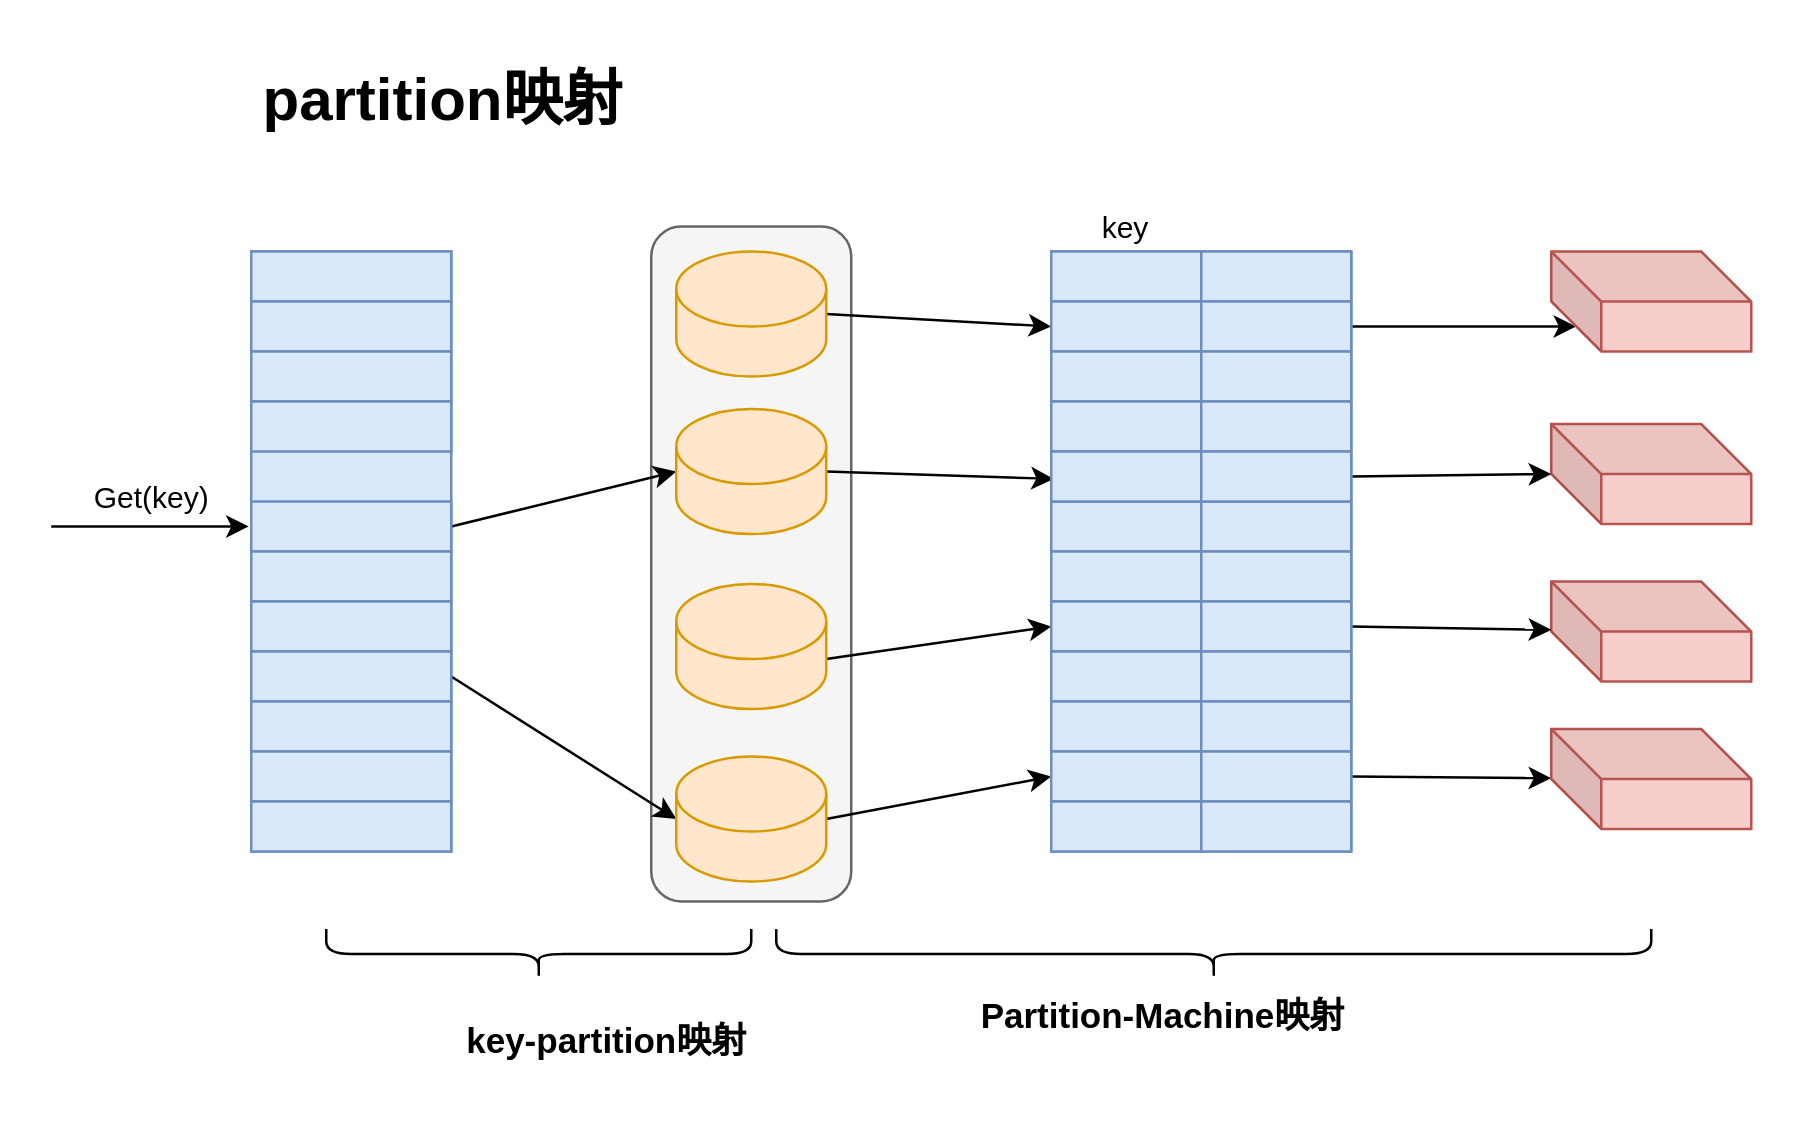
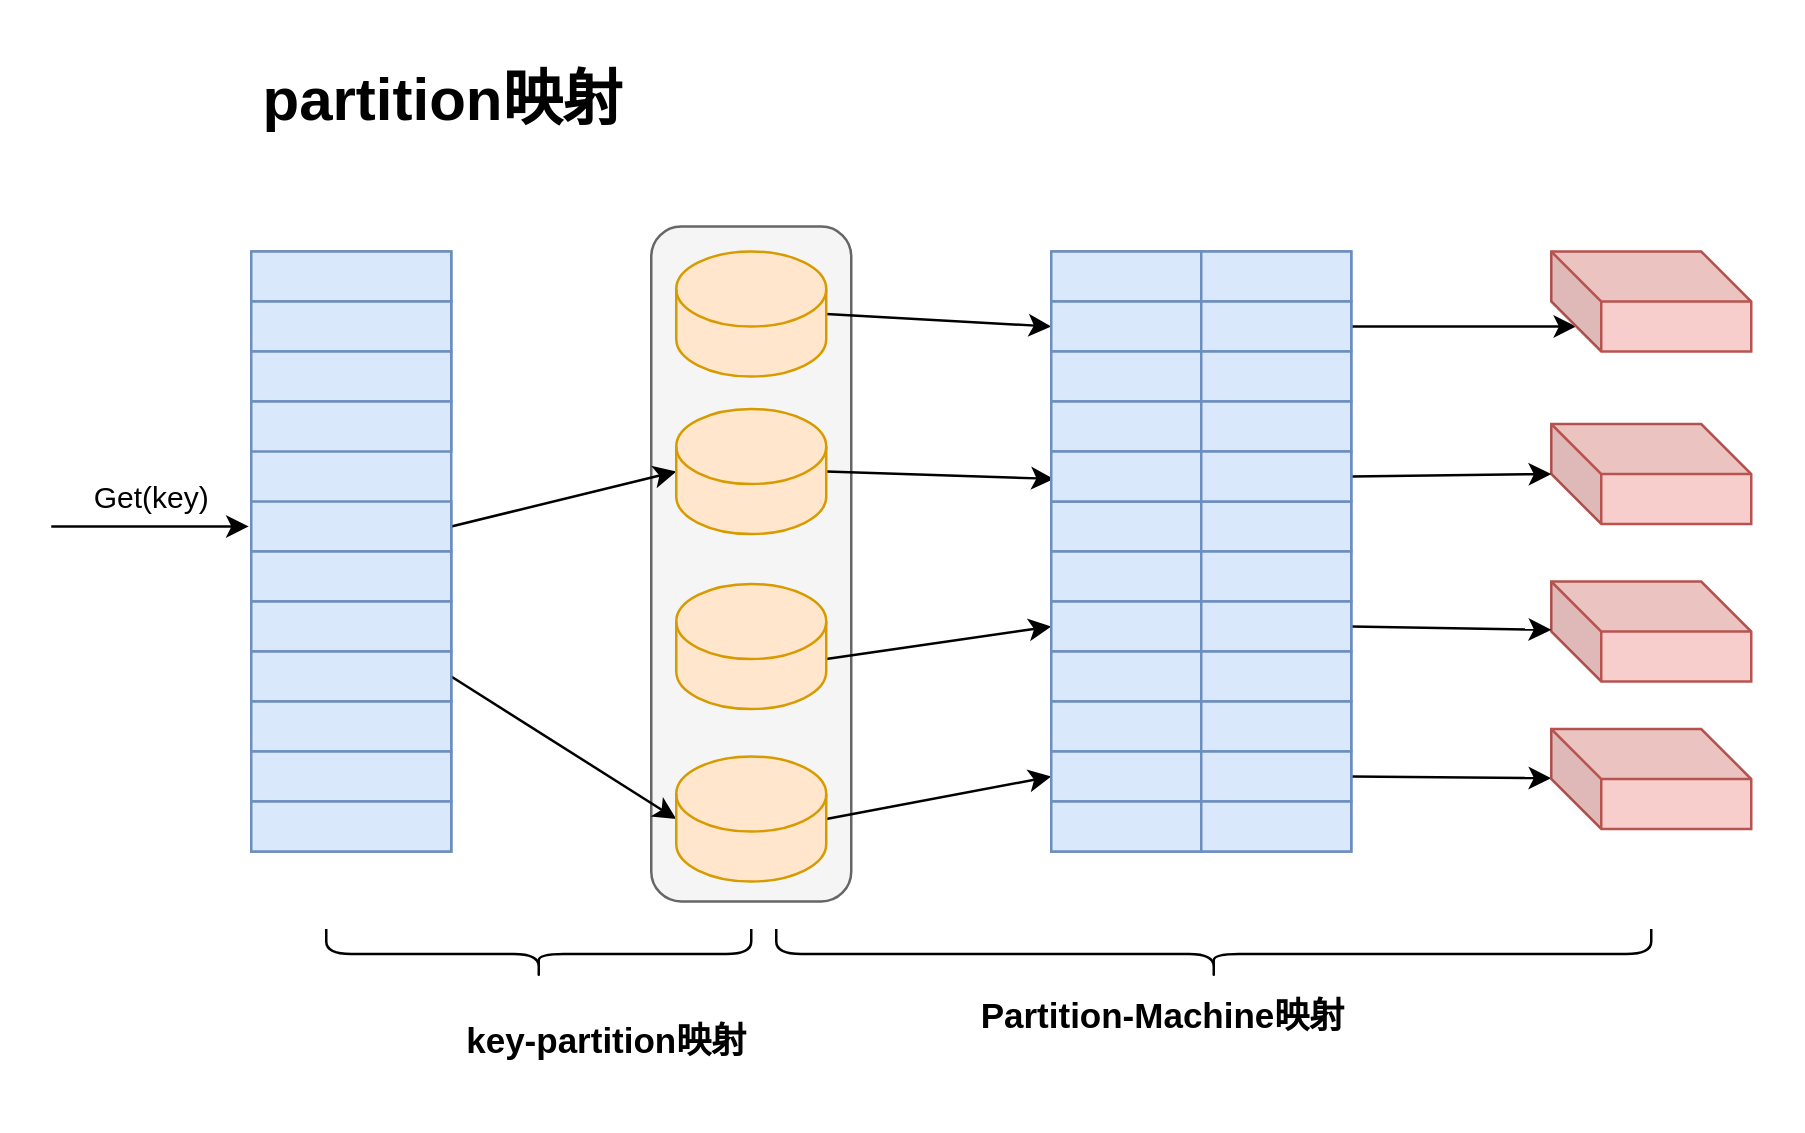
(1126, 226) -> none
